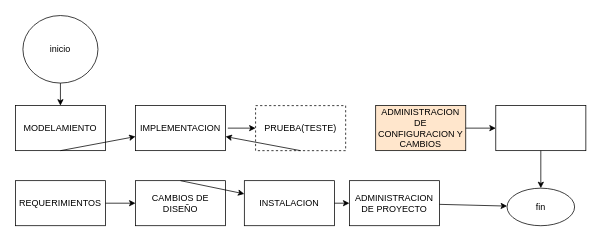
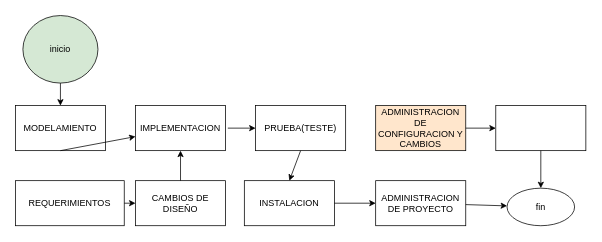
(60, 49) -> (60, 49)
(300, 128) -> (300, 128)
(266, 144) -> (296, 163)
(210, 186) -> (180, 168)
(60, 203) -> (70, 203)
(394, 203) -> (420, 203)
